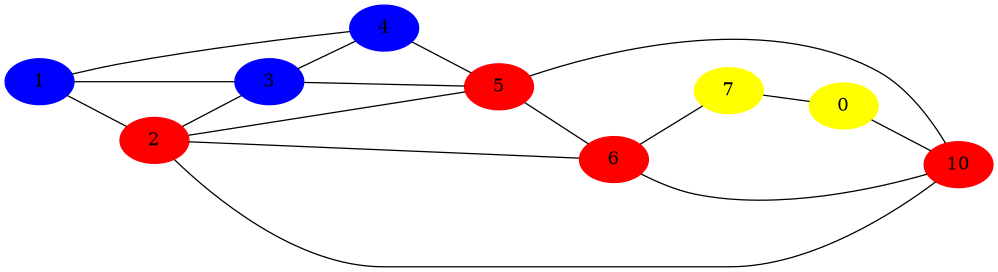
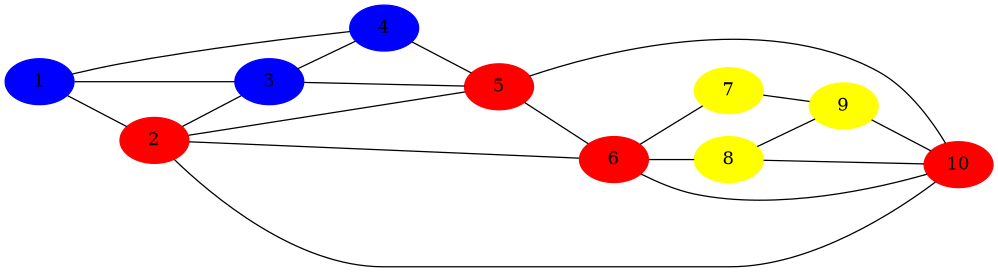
(844, 106) -> (844, 106)
none -> (729, 160)
